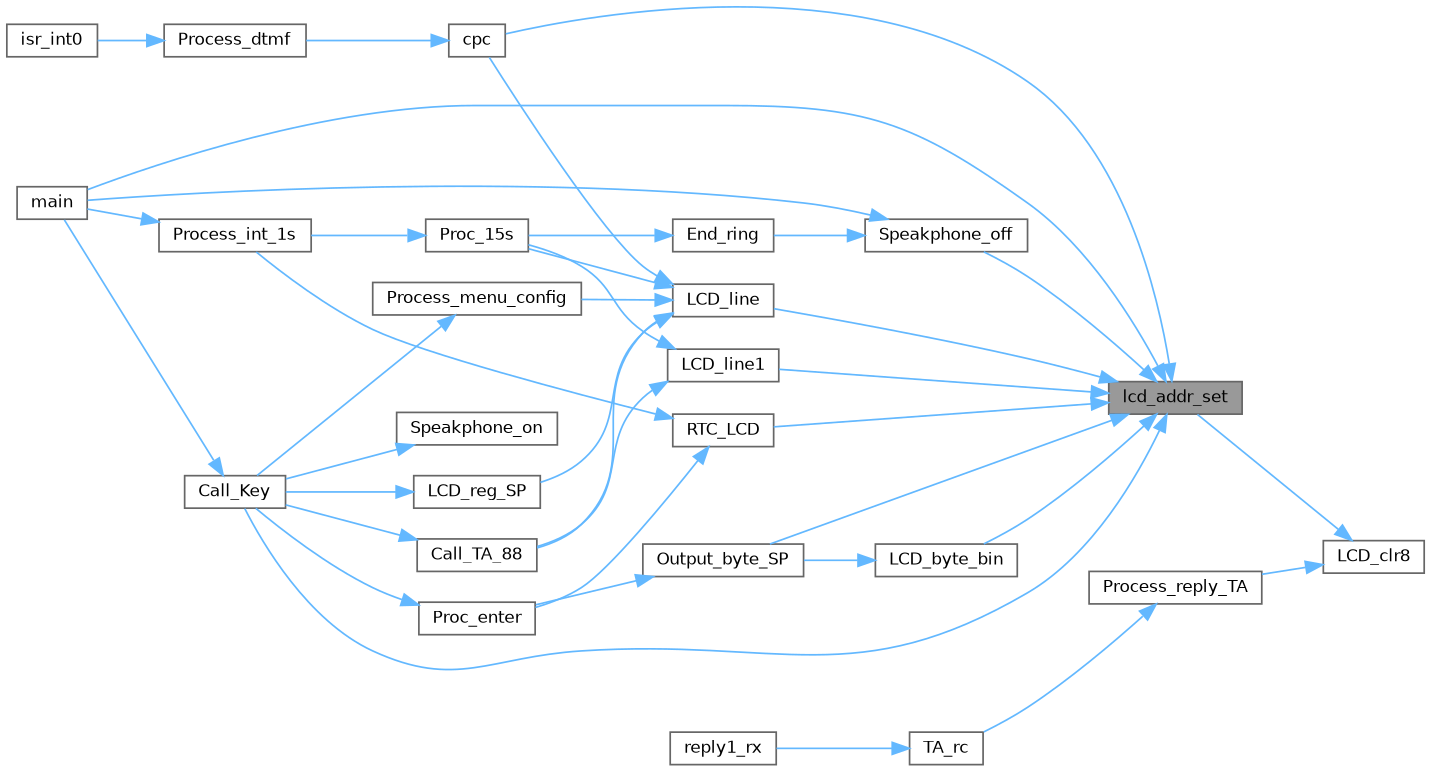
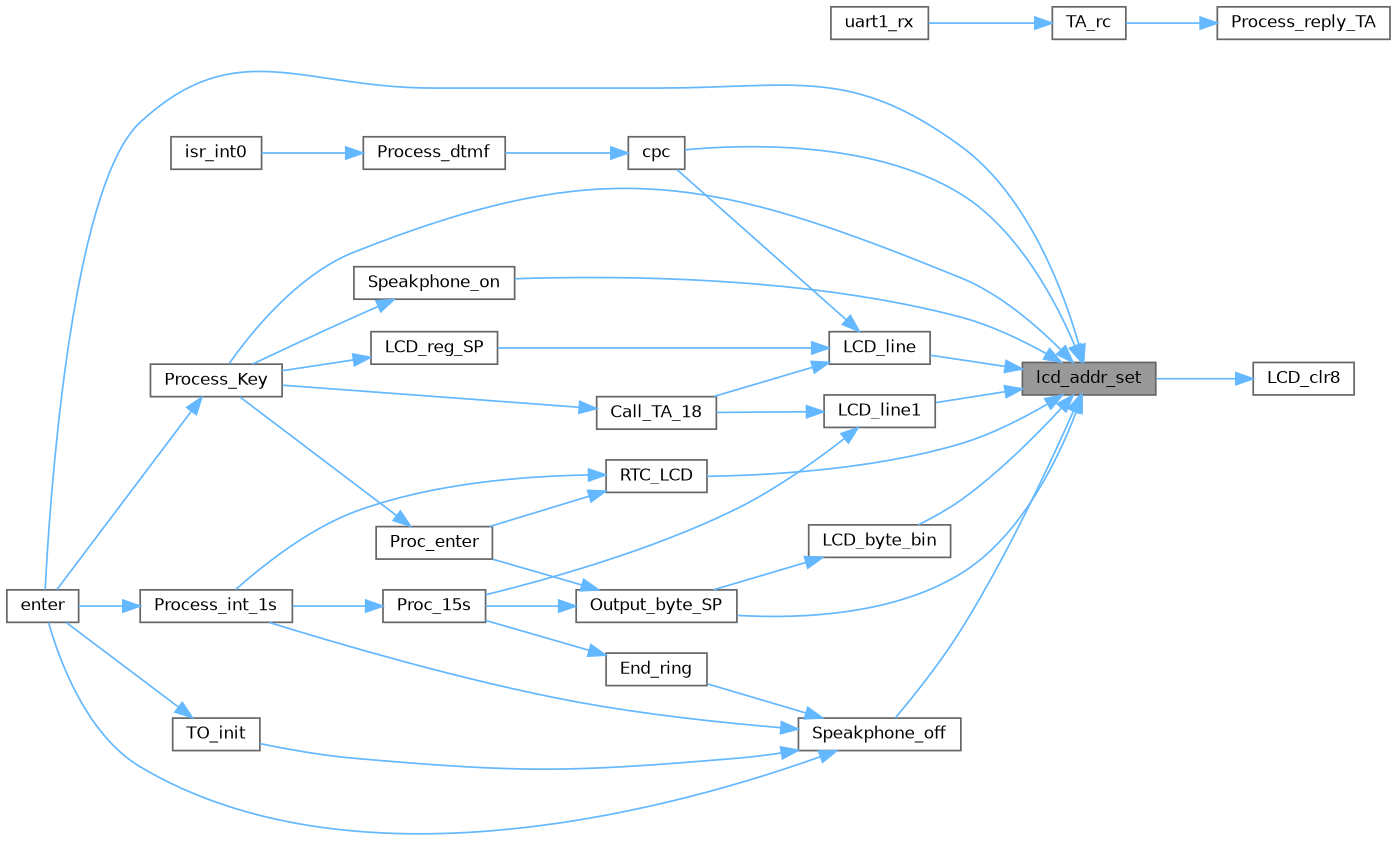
(52, 203) -> (43, 606)
(601, 268) -> (522, 606)
none -> (786, 287)
(477, 299) -> none
(235, 492) -> (216, 380)
(477, 555) -> (657, 413)
(1284, 571) -> none
none -> (522, 691)
none -> (216, 734)
(723, 748) -> (880, 23)
